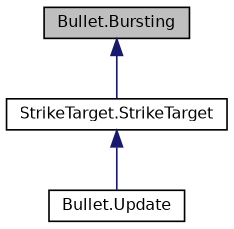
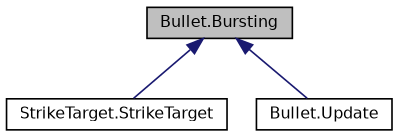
(117, 169) -> (278, 74)
